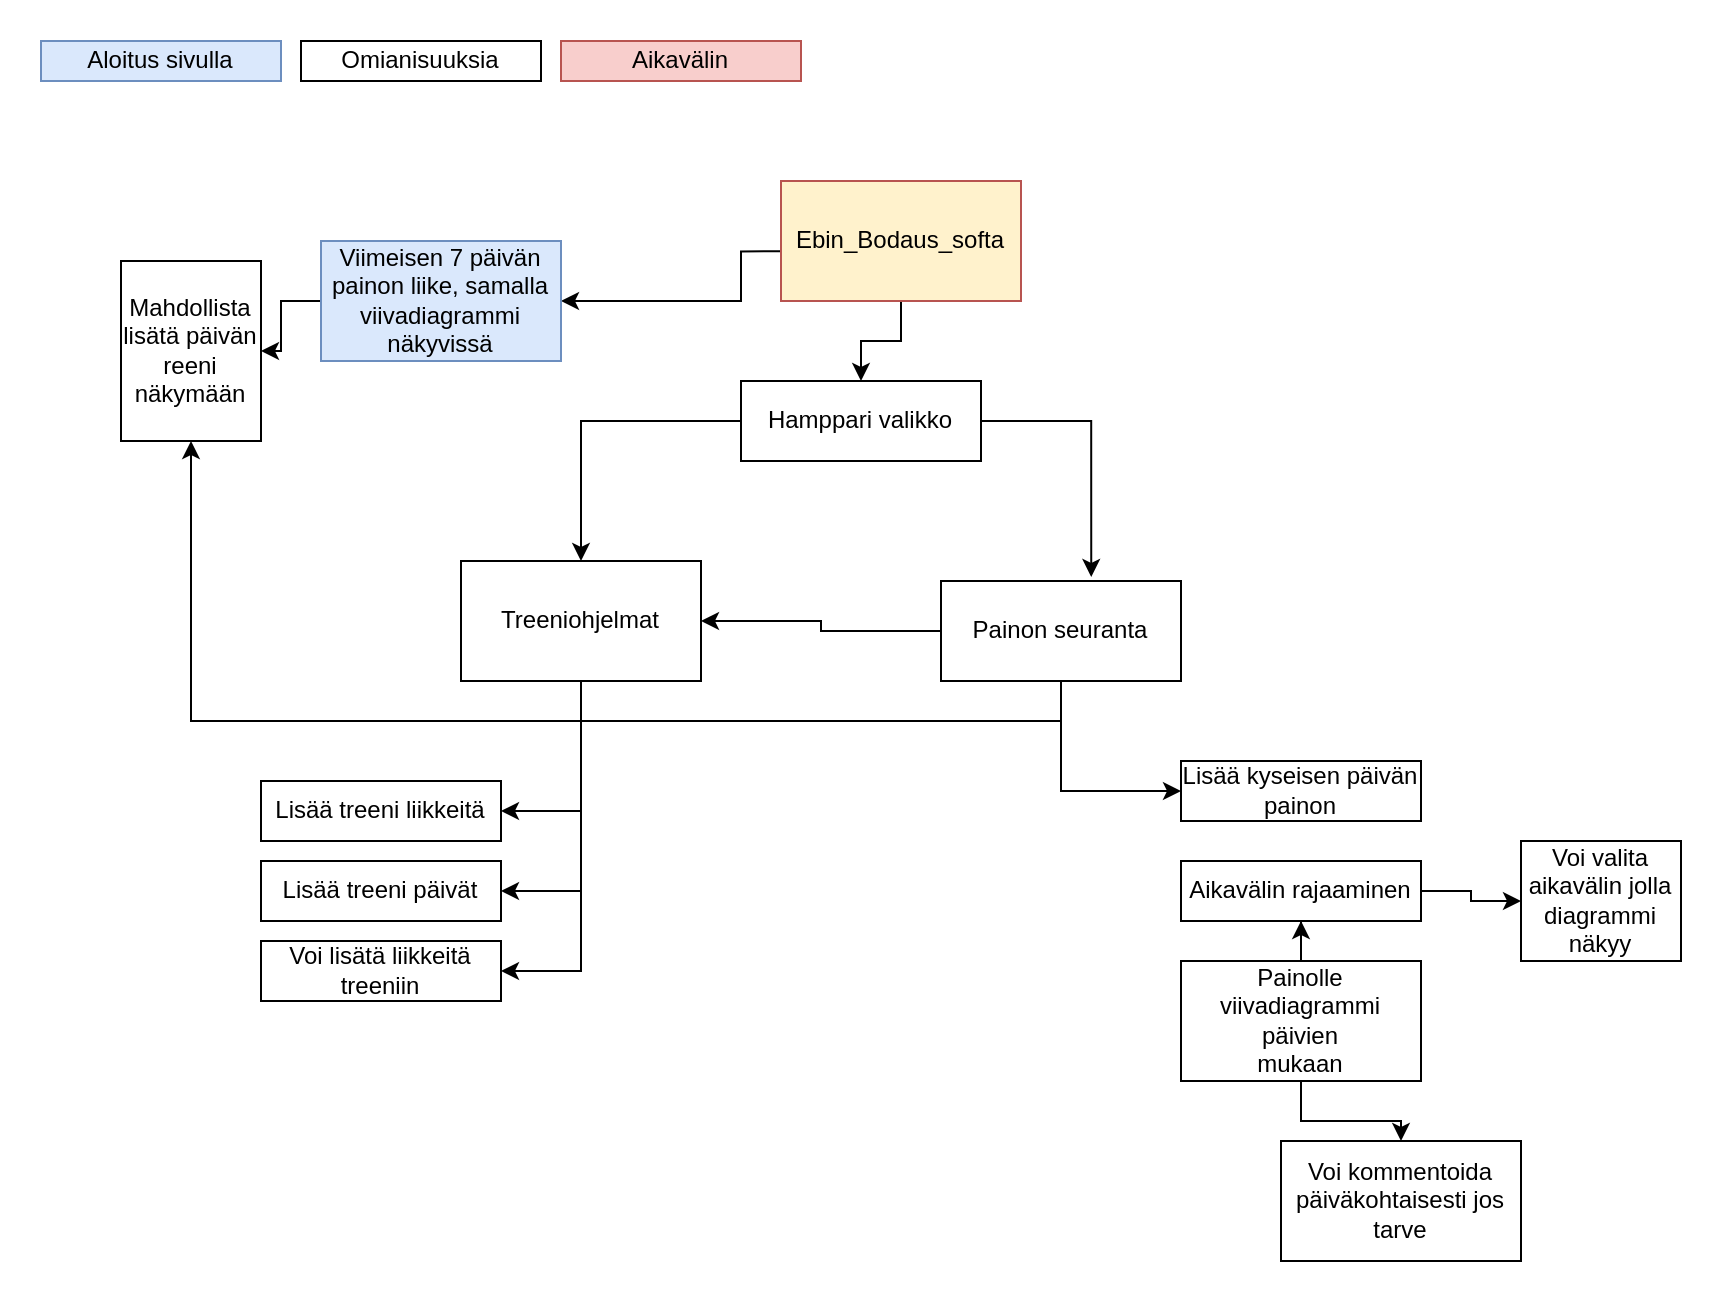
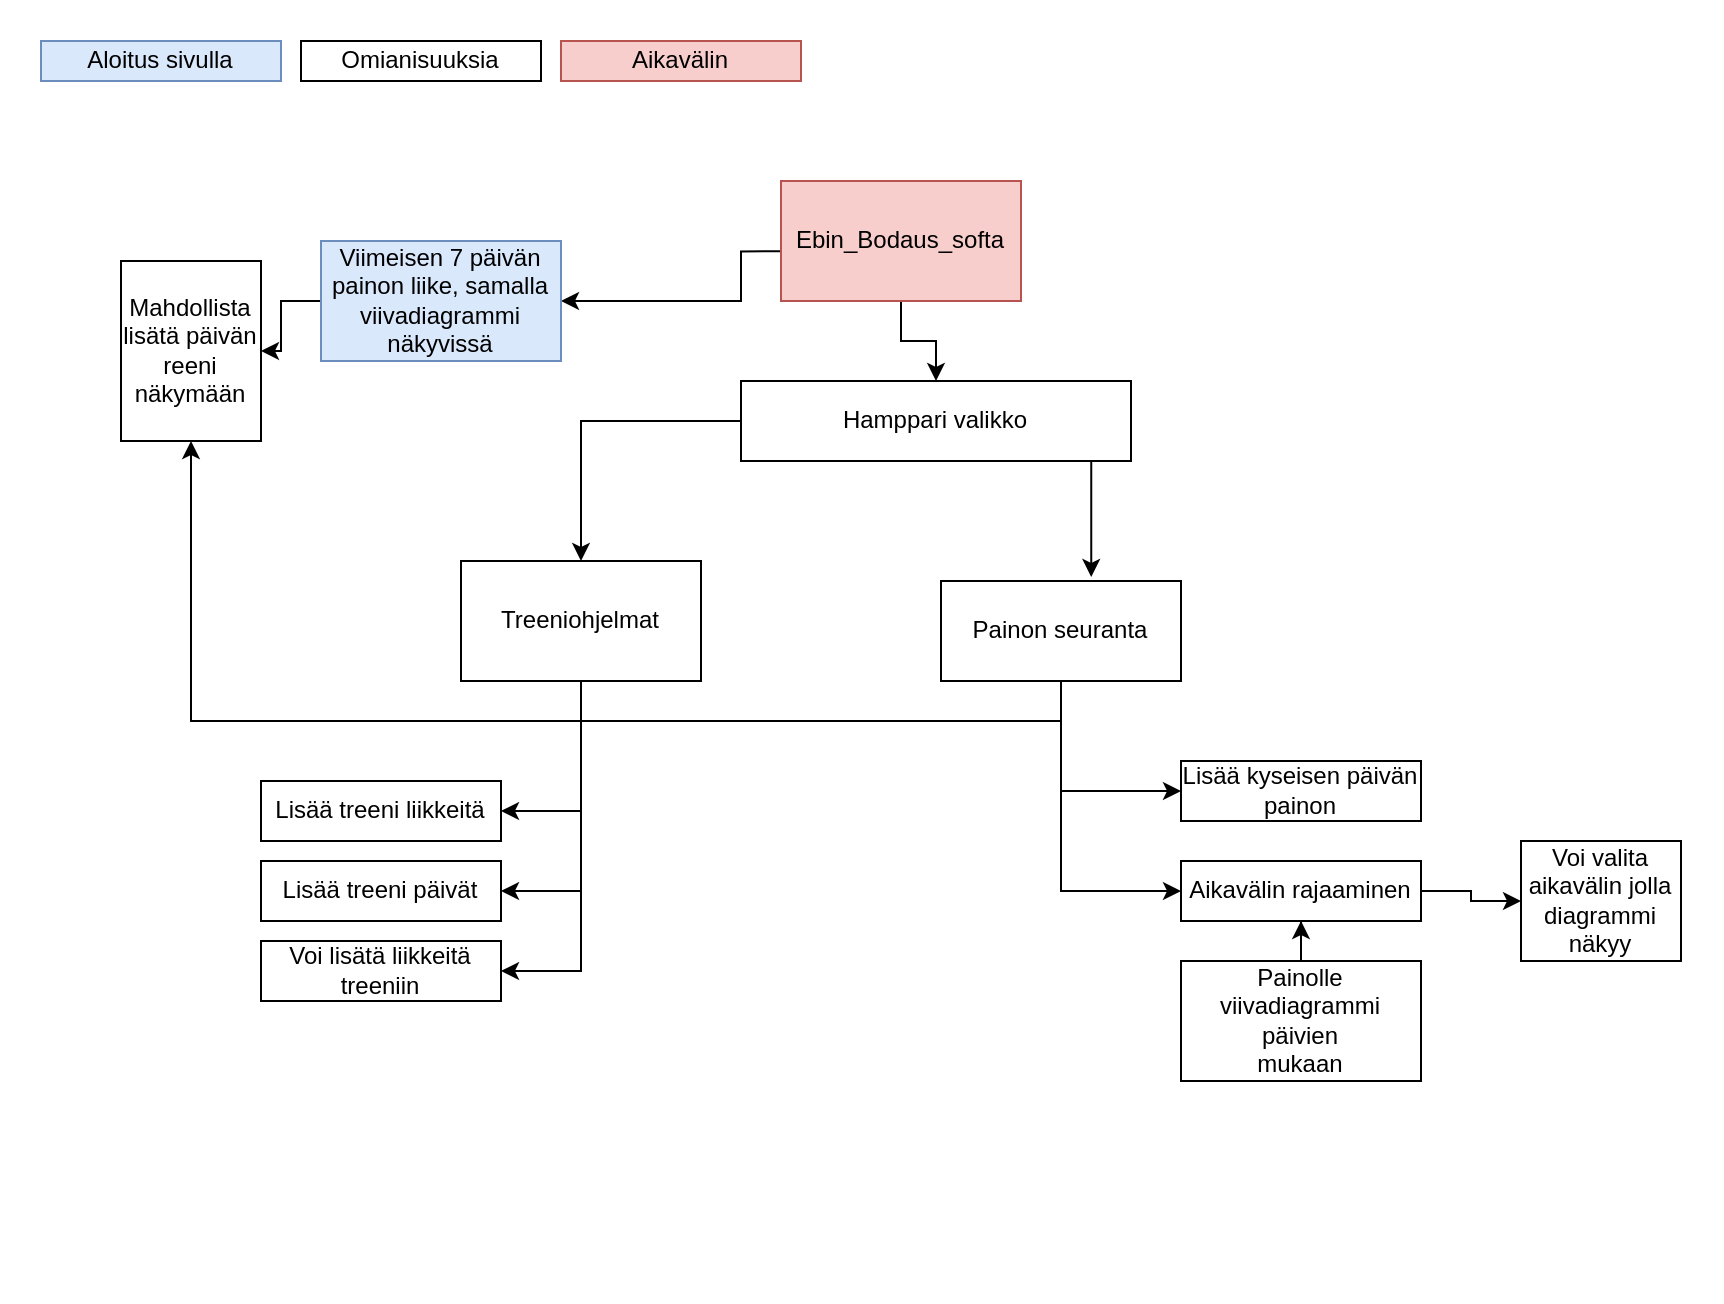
(901, 241) -> (901, 241)
(861, 421) -> (936, 421)
(823, 631) -> (1066, 891)
(1334, 1121) -> none
(1401, 1201) -> none
